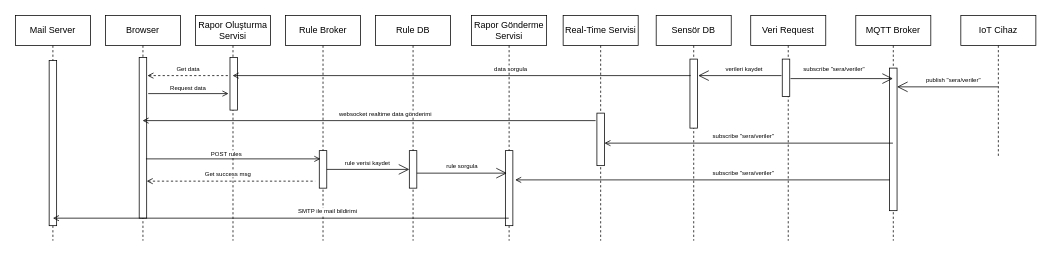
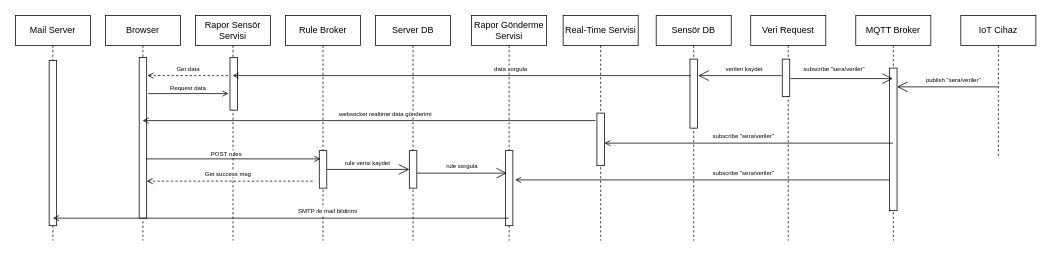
(233, 30) -> (233, 30)
(413, 30) -> (413, 30)
